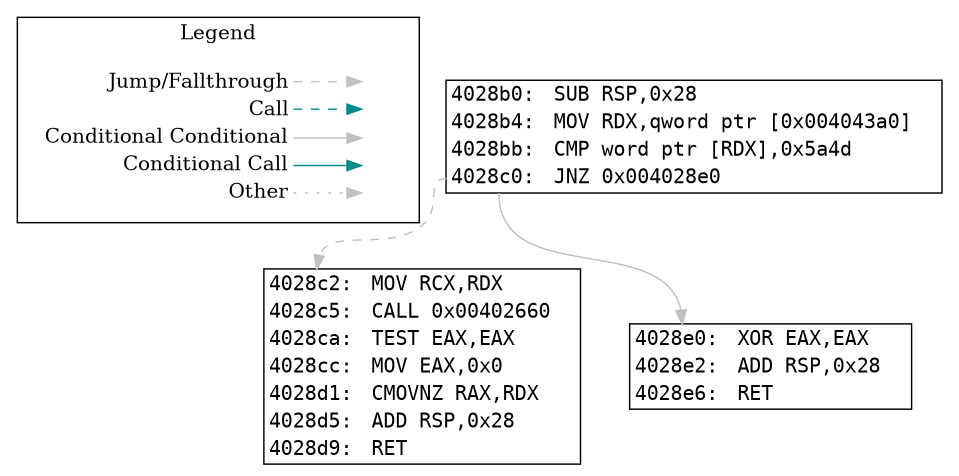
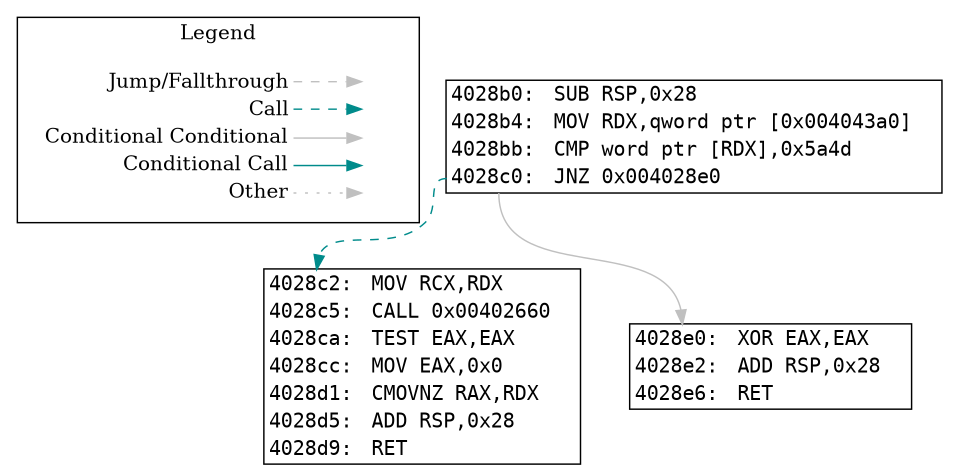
(398, 236) -> (398, 236)
